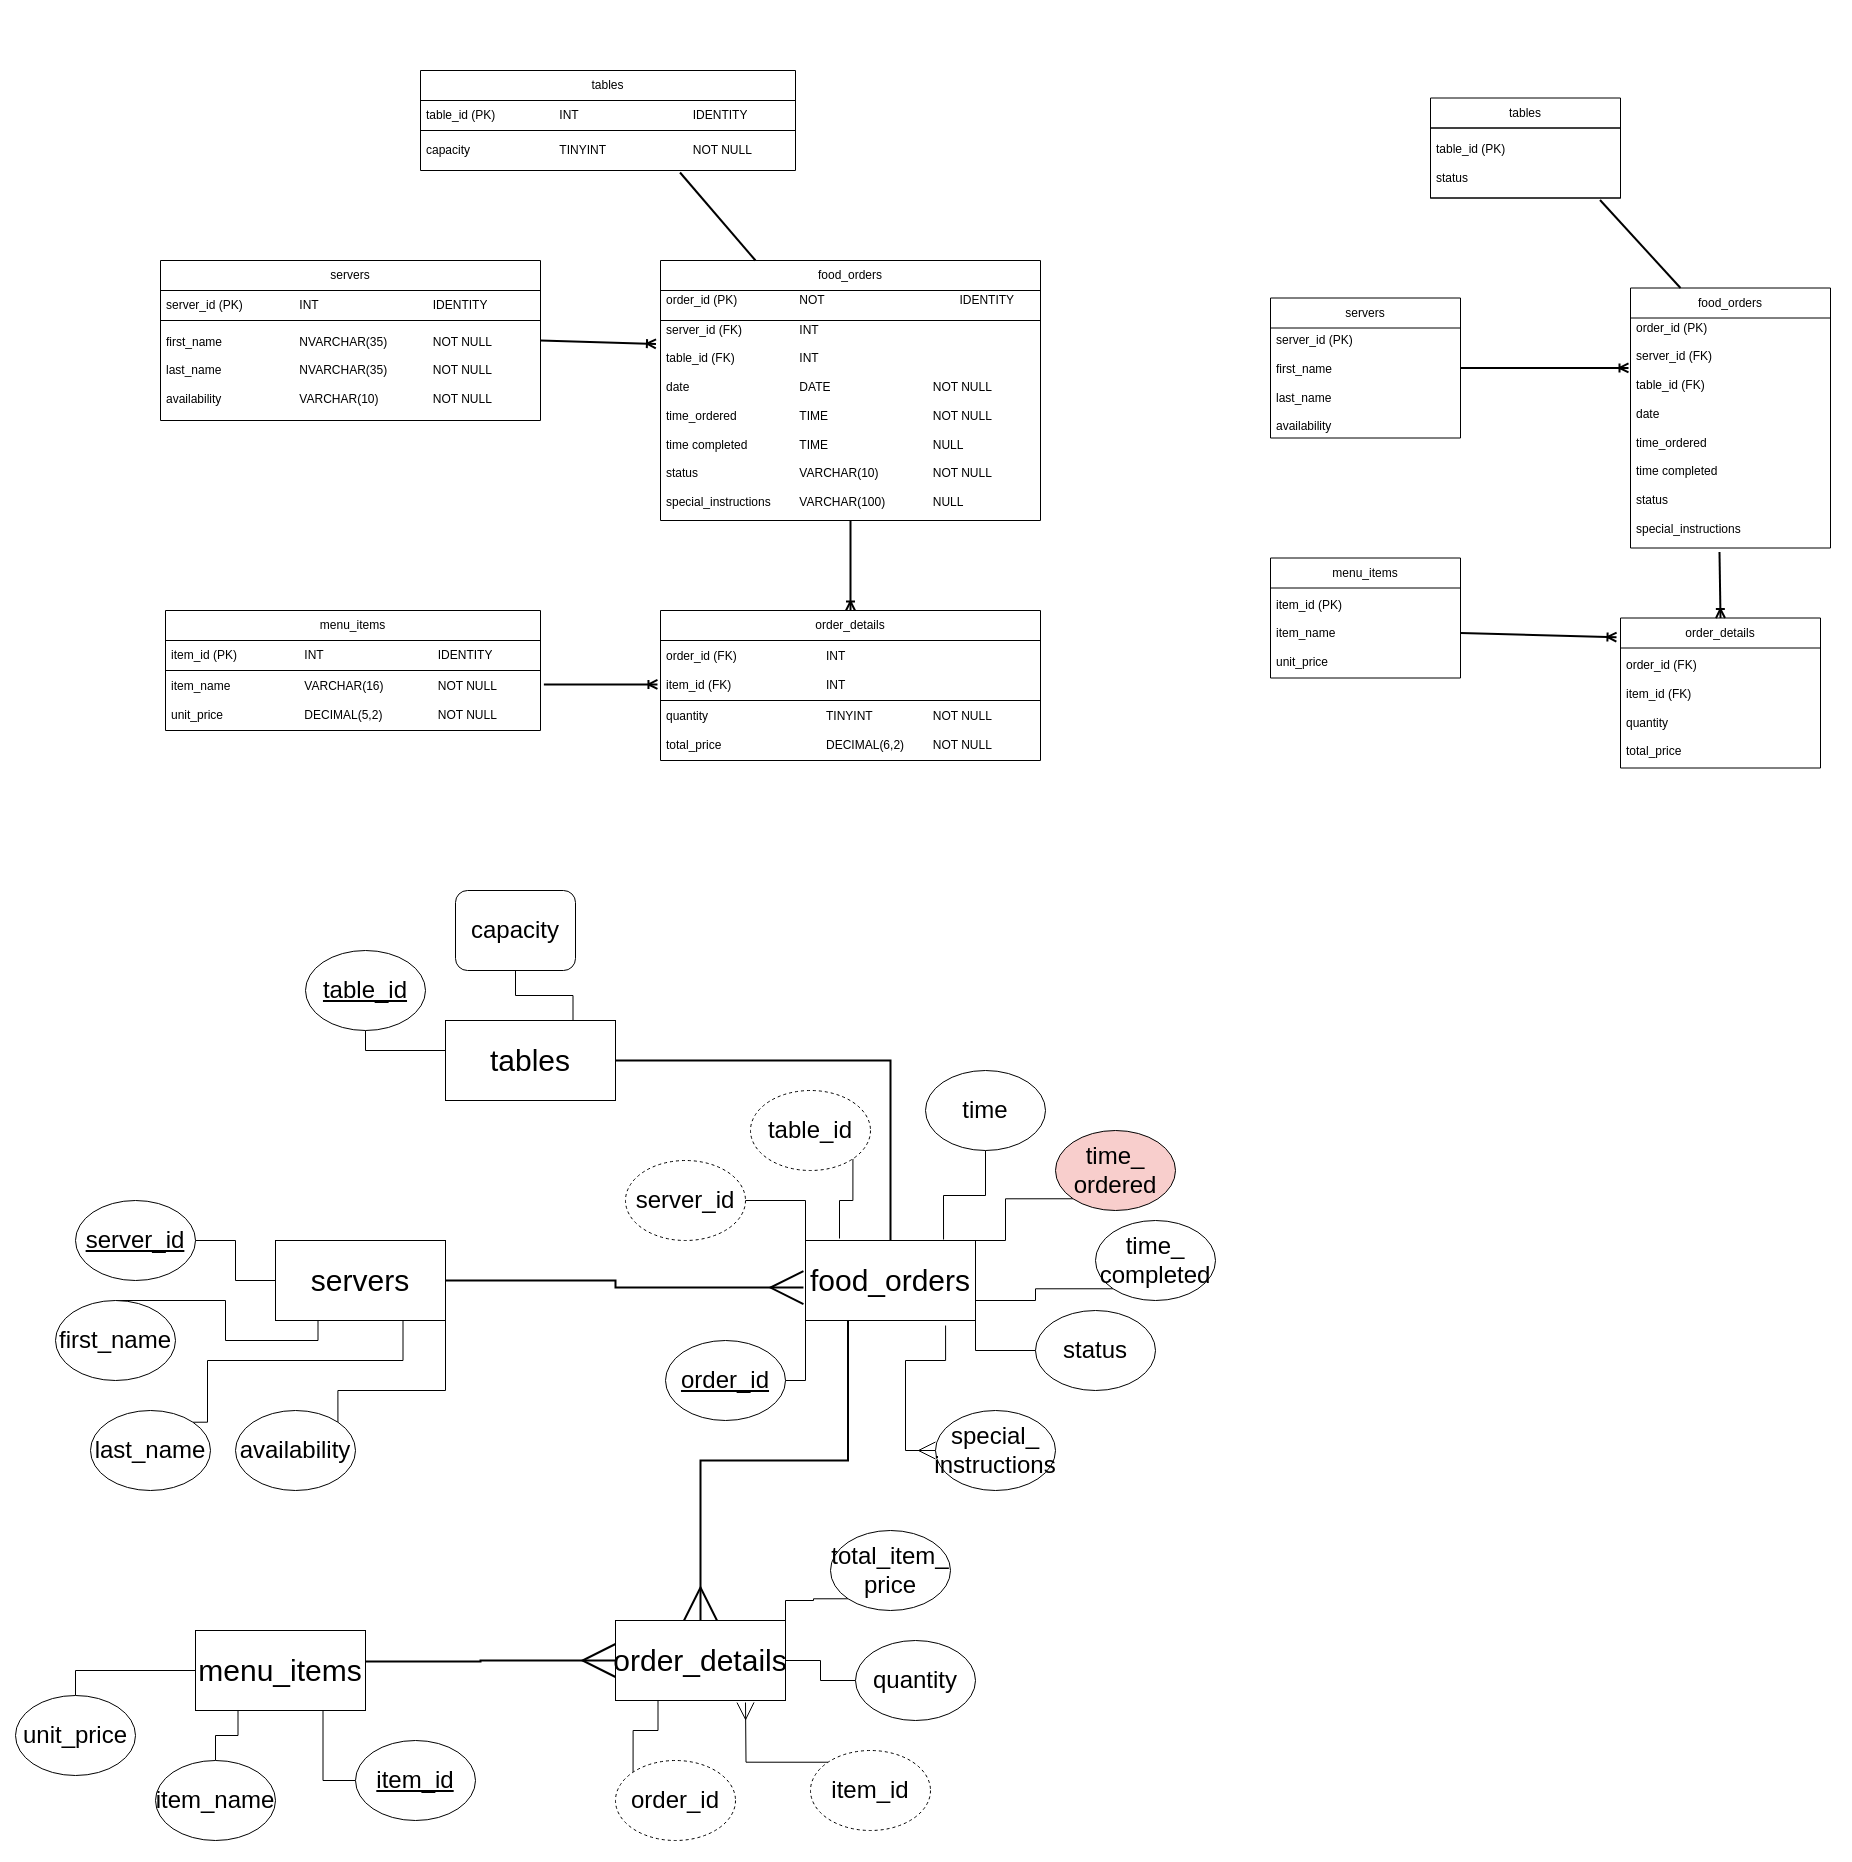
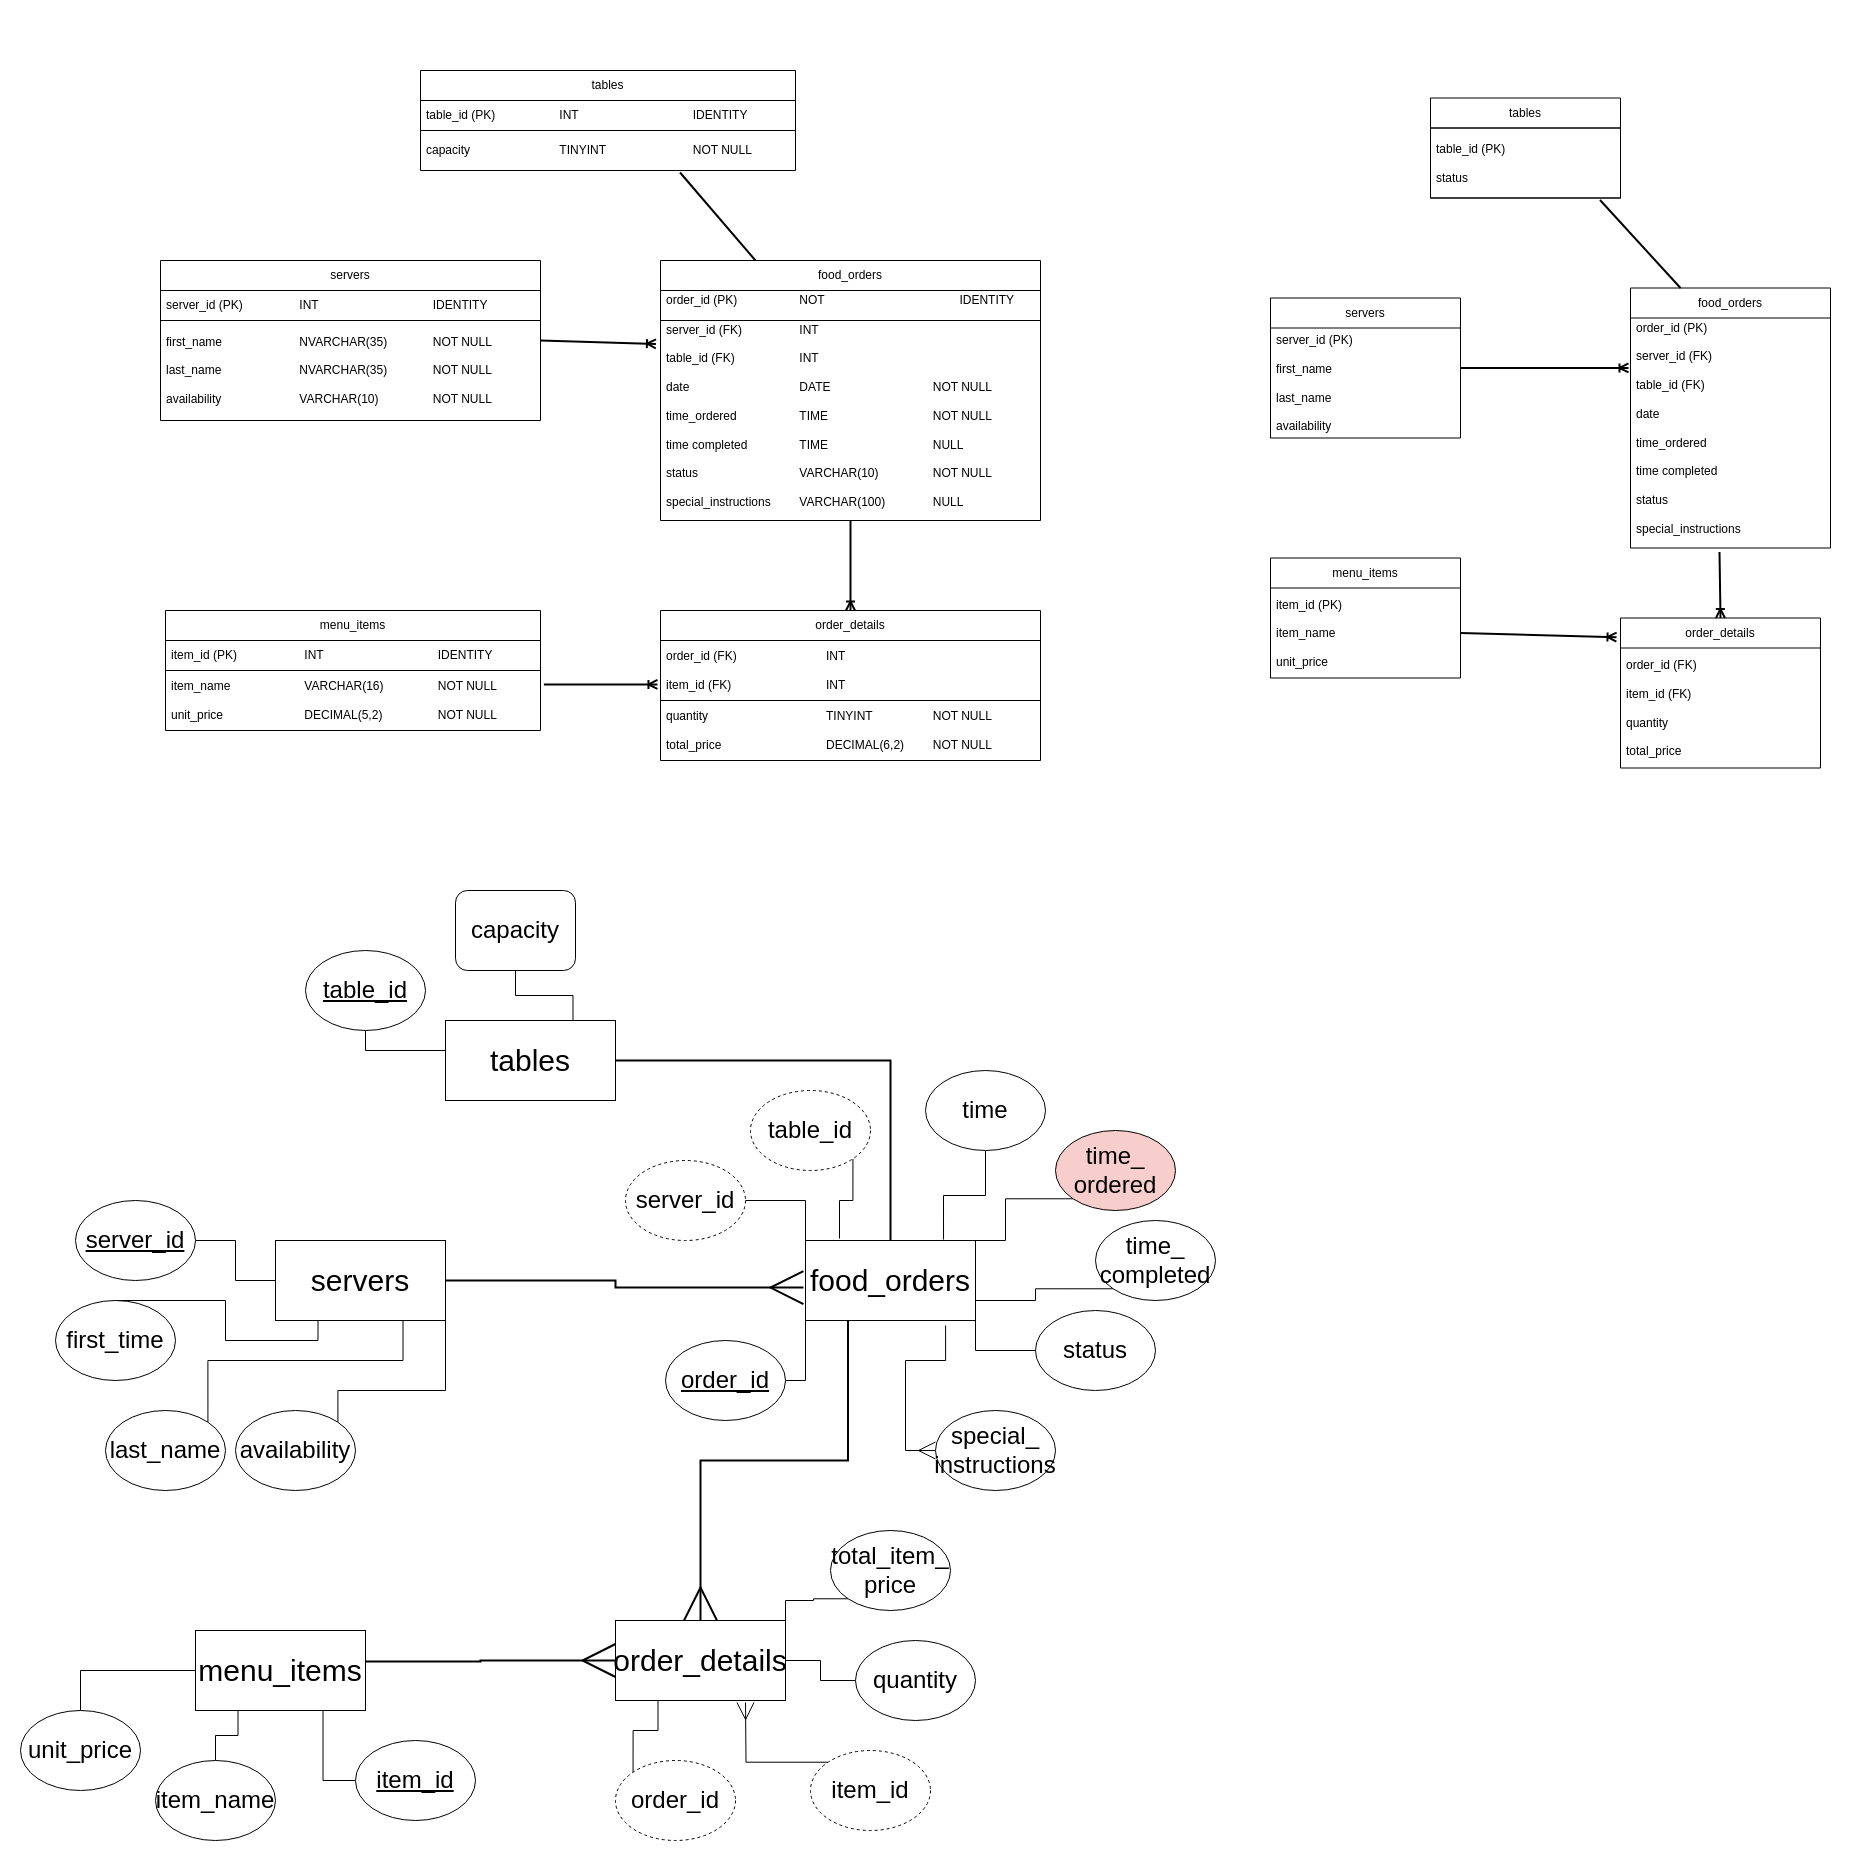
(116, 1341) -> (116, 1341)
(151, 1451) -> (166, 1451)
(76, 1736) -> (81, 1751)
